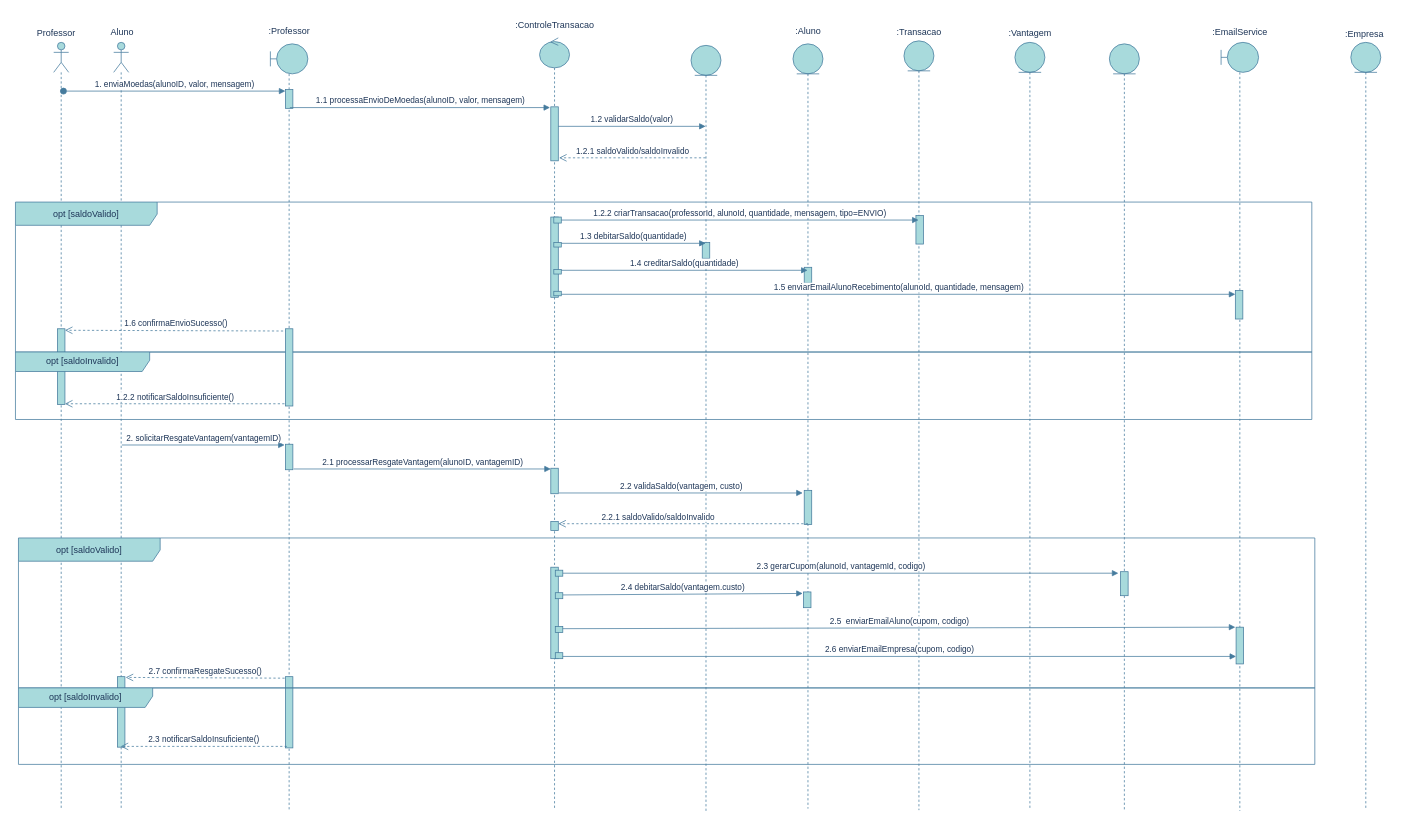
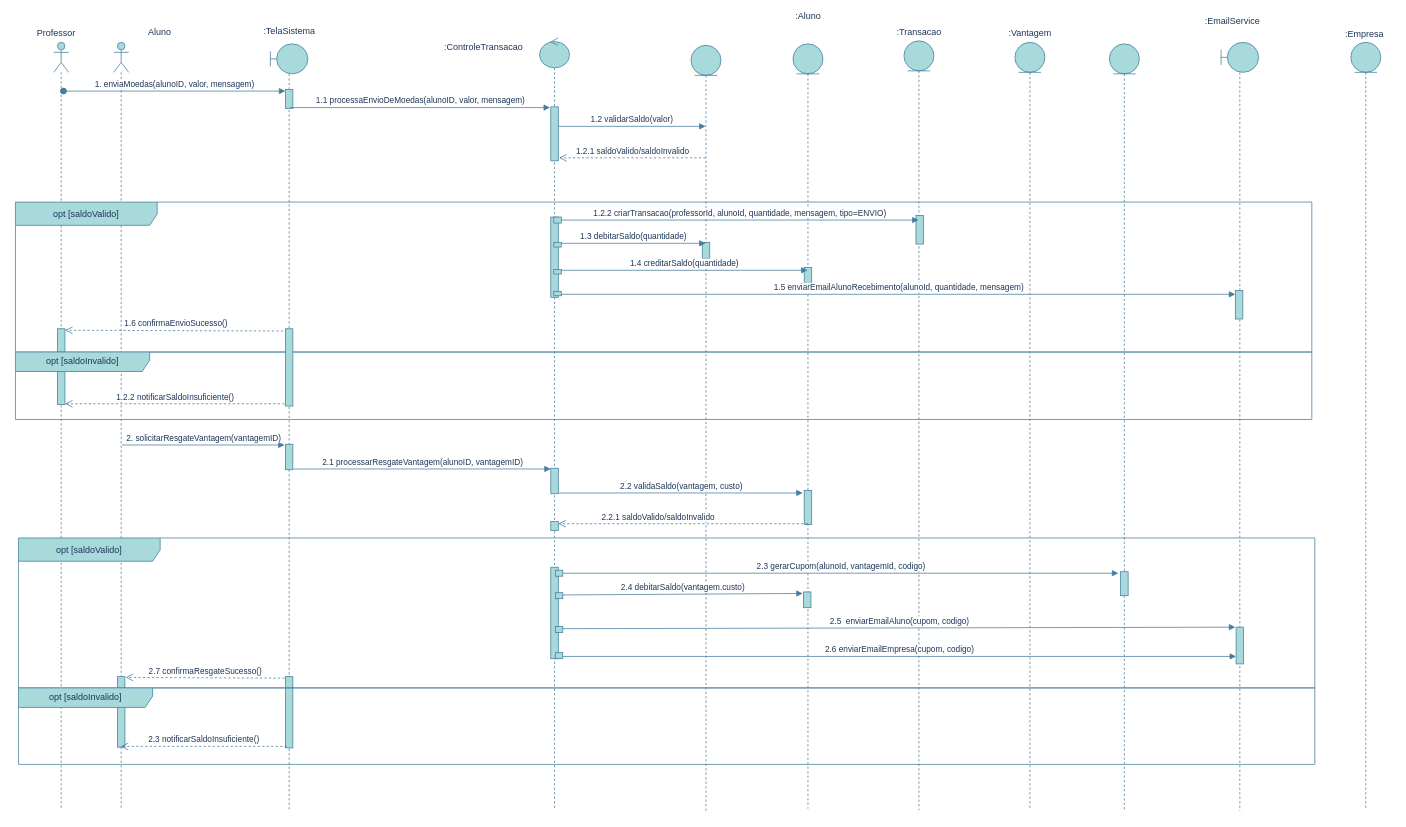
(555, 25) -> (483, 48)
(290, 31) -> (290, 31)
(808, 31) -> (808, 16)
(122, 33) -> (159, 33)
(1240, 33) -> (1233, 21)
